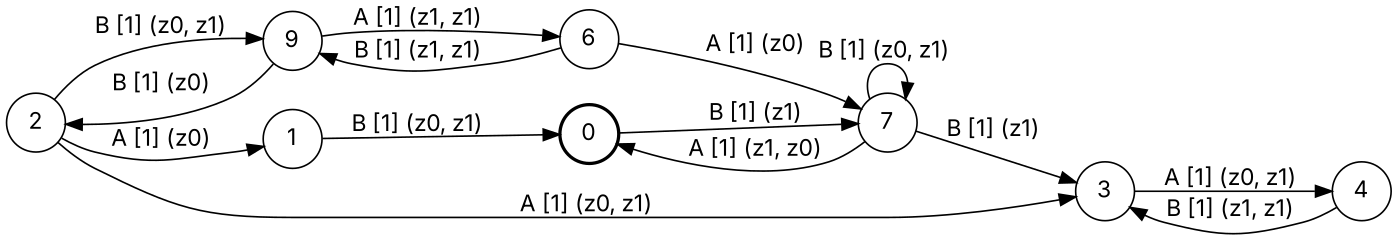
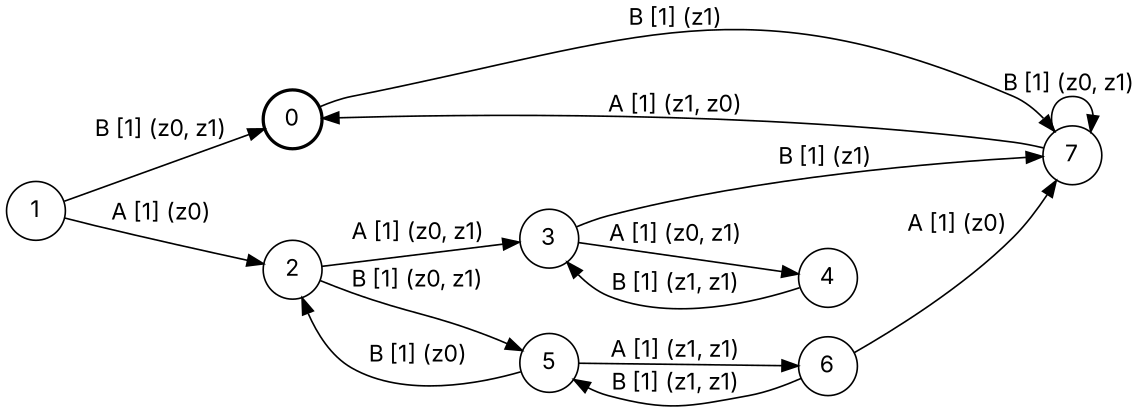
(293, 41) -> (549, 363)
(988, 154) -> (799, 179)
(153, 160) -> (156, 240)
